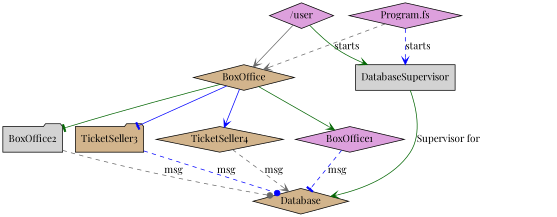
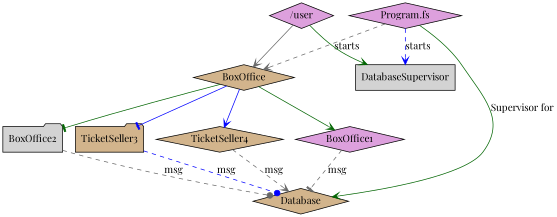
(404, 161) -> (484, 150)
(326, 169) -> (326, 169)
